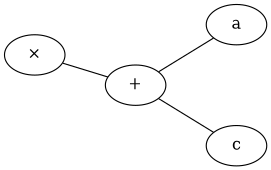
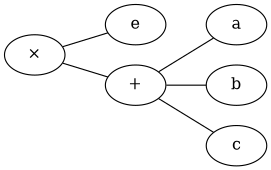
none -> (136, 25)
none -> (236, 85)
